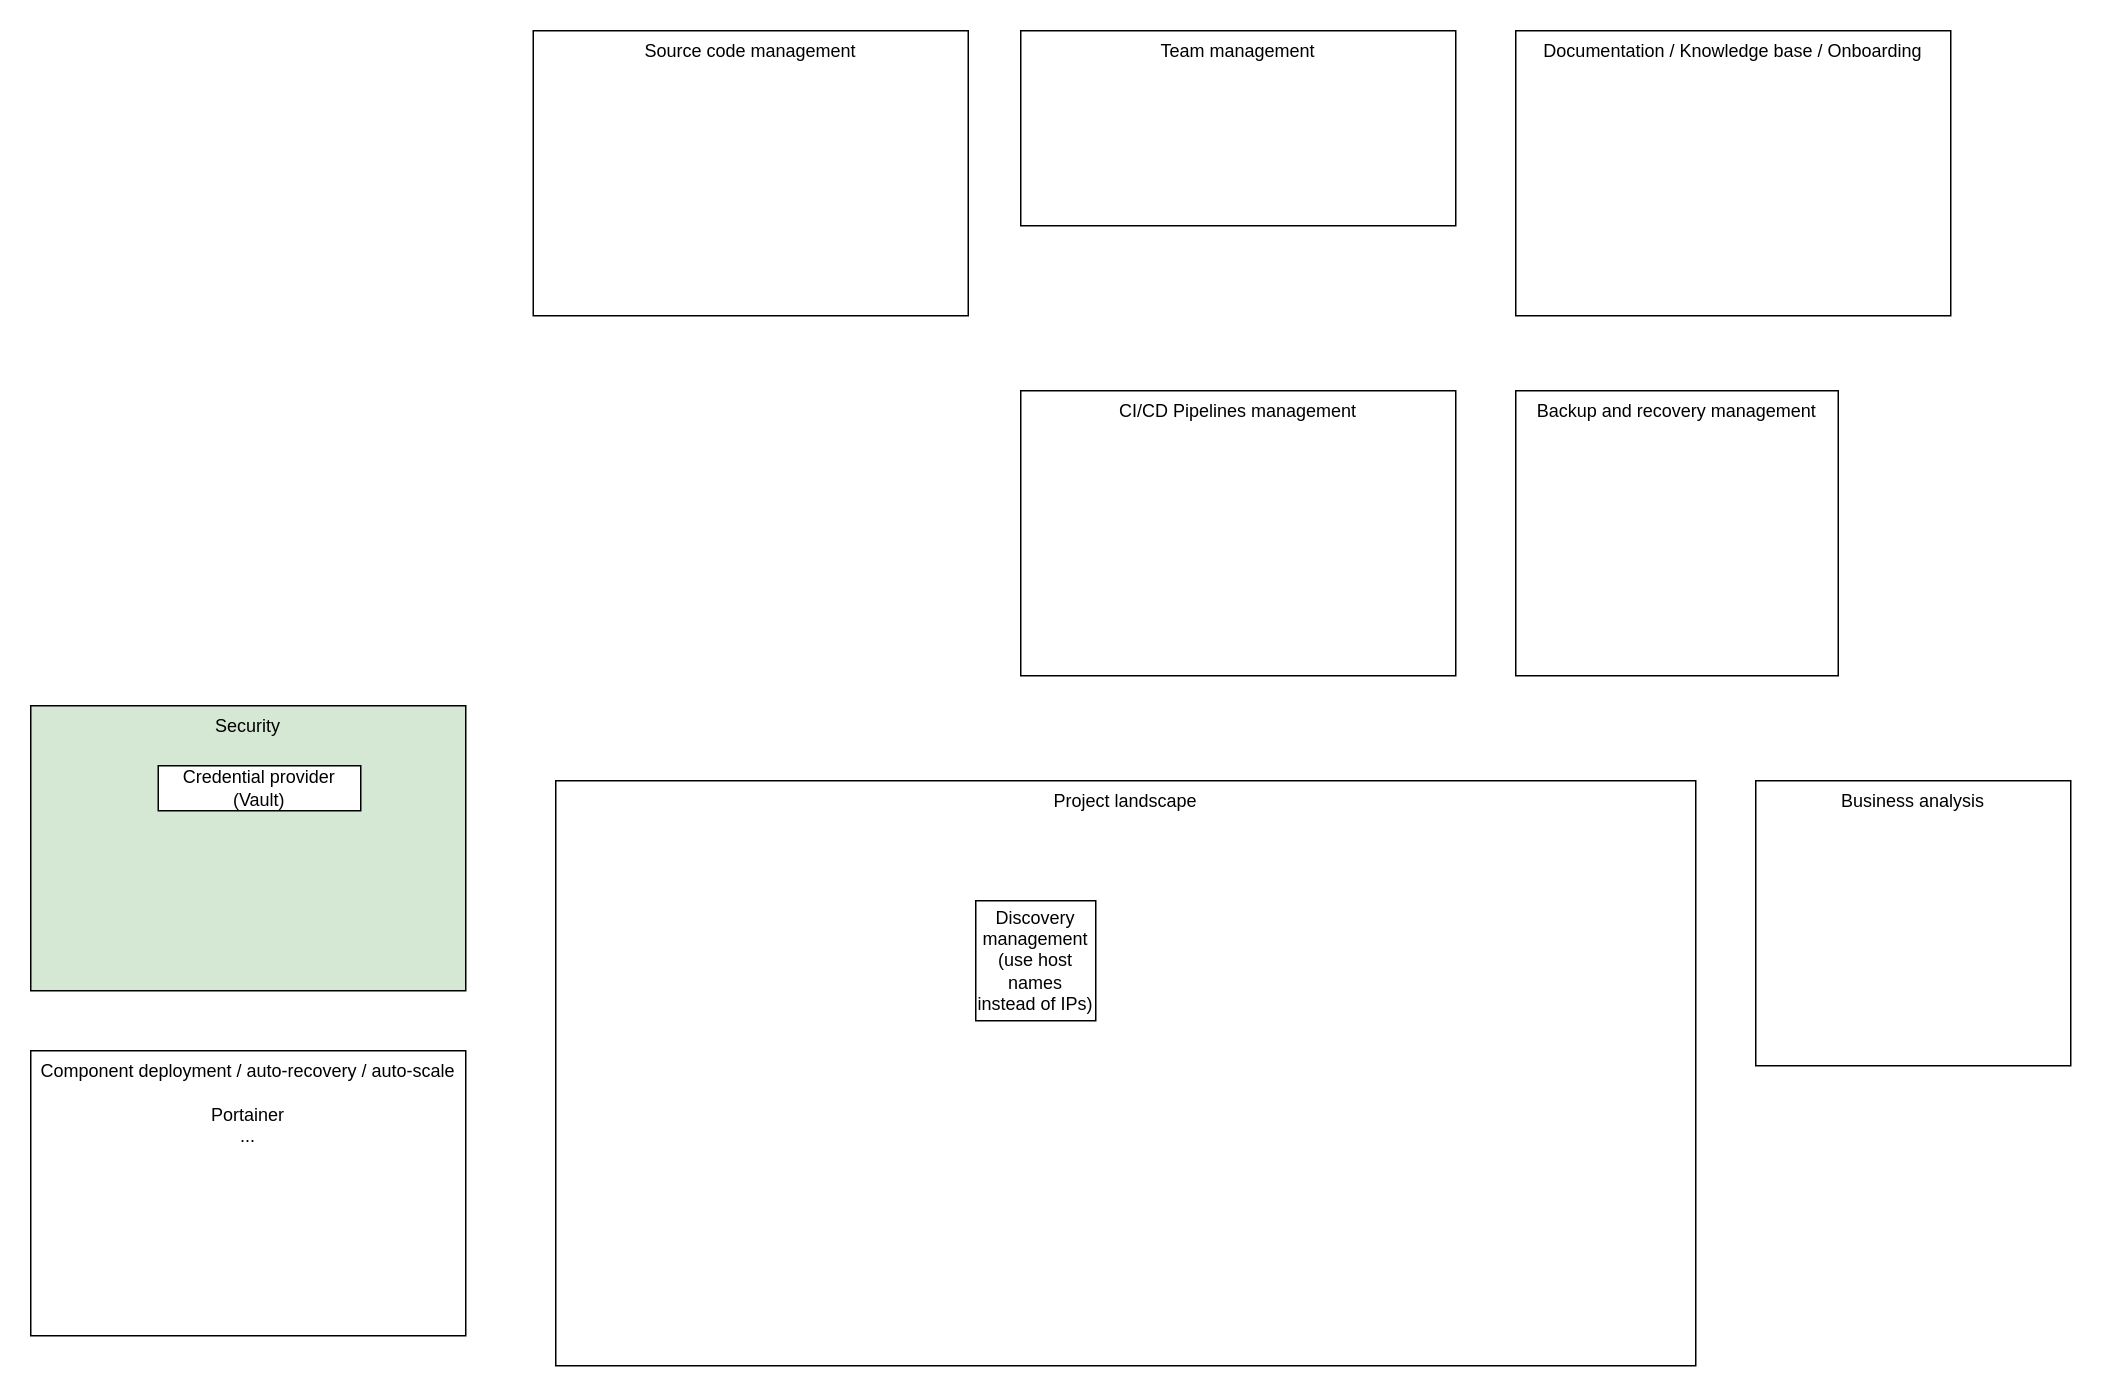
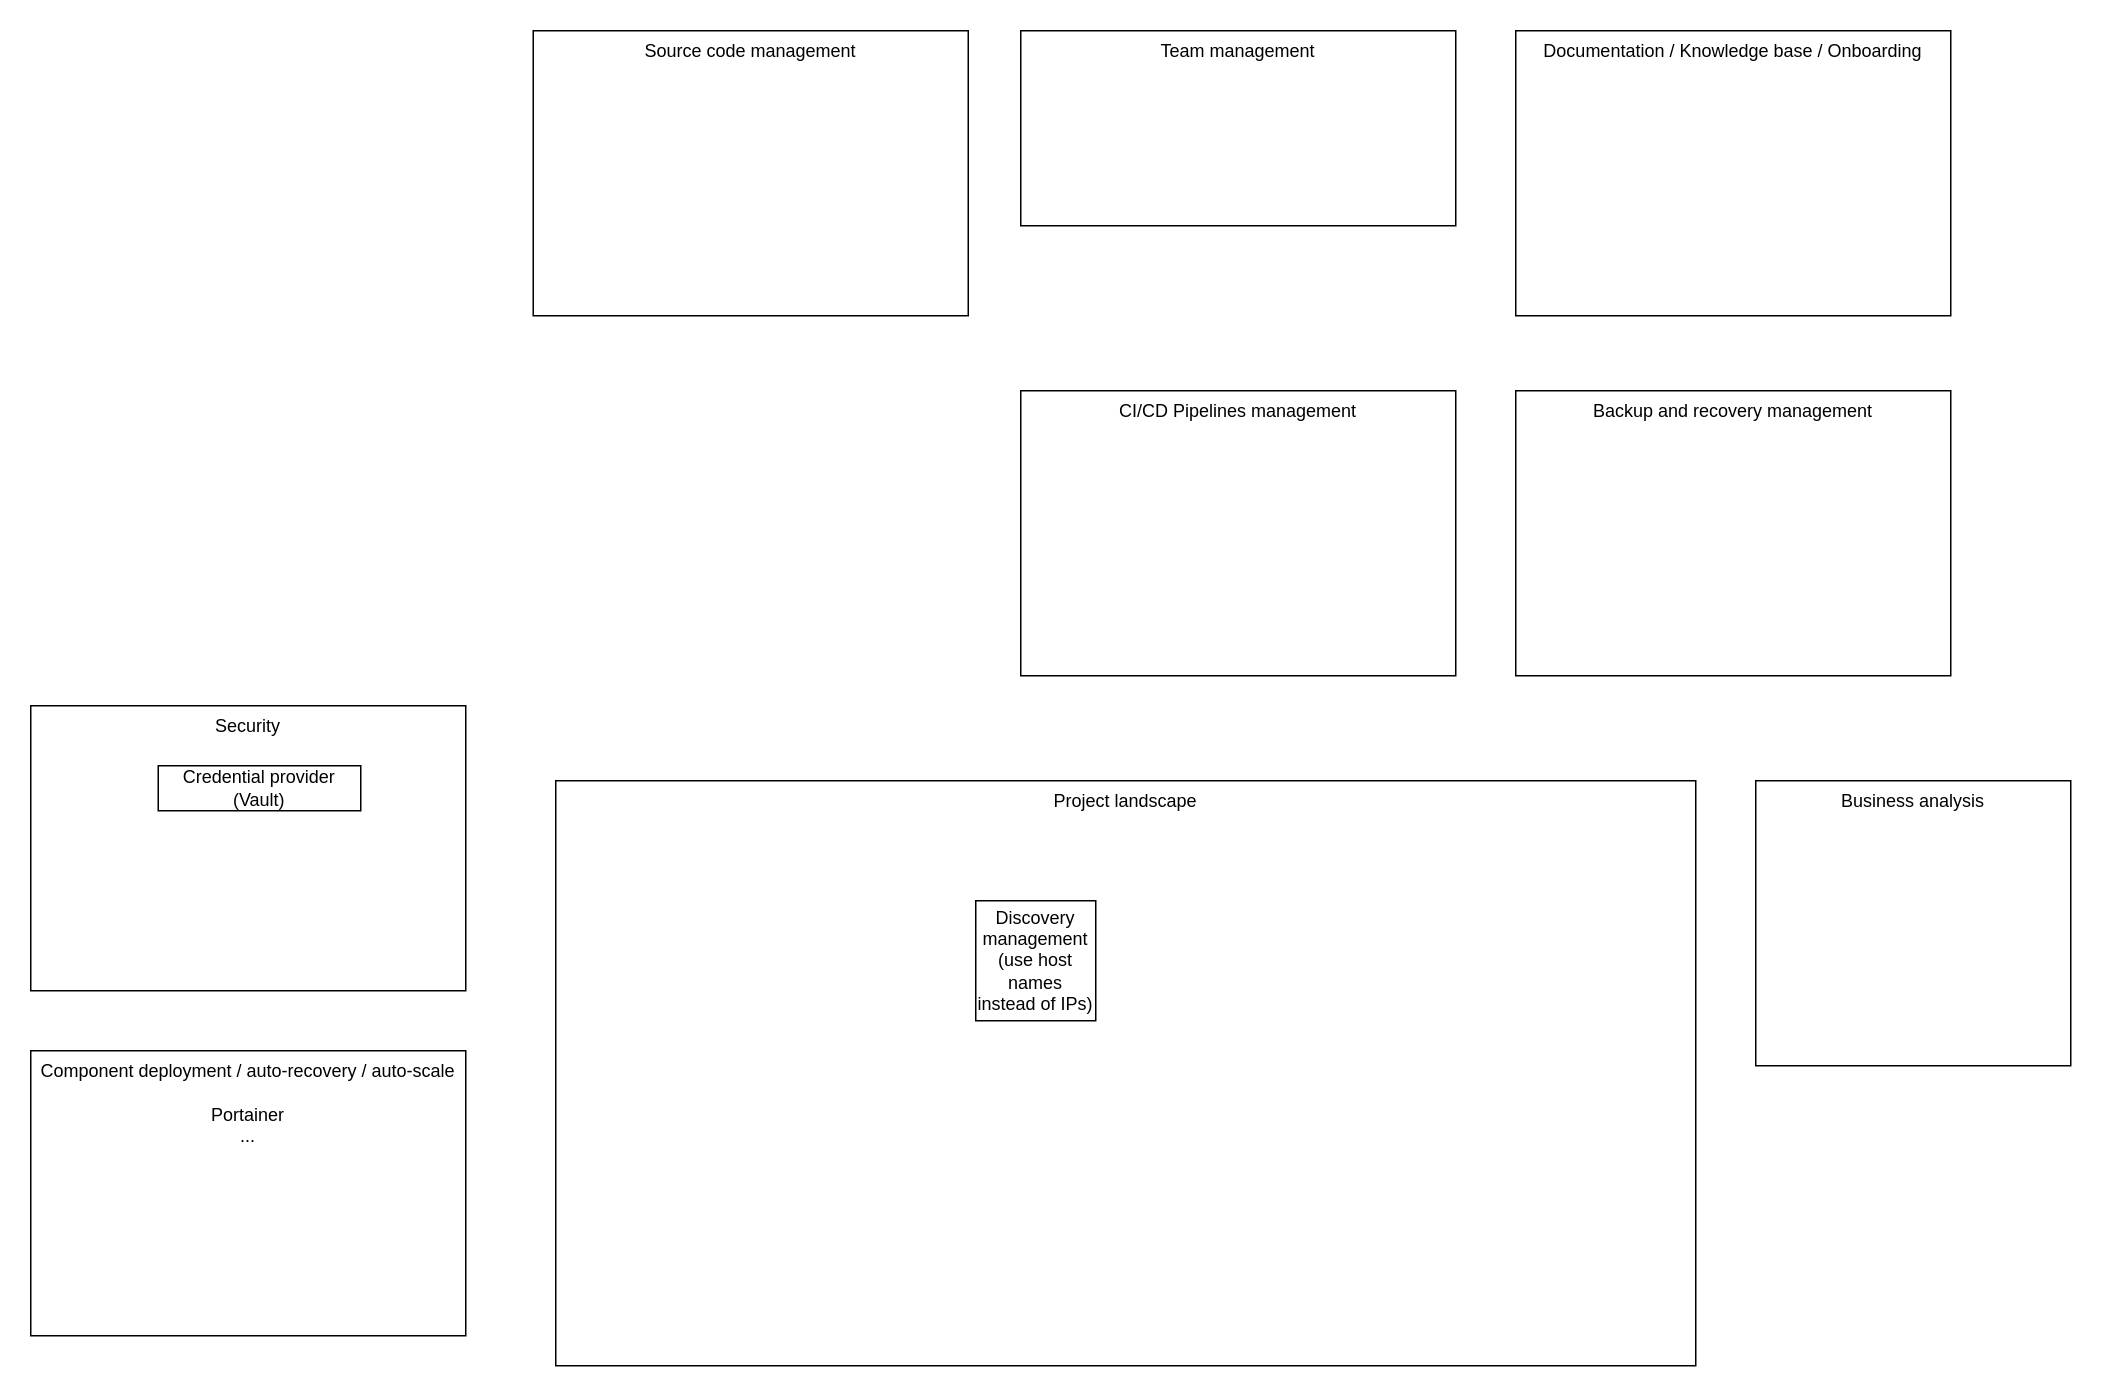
(1677, 533) -> (1733, 533)
(248, 848) -> (248, 848)
